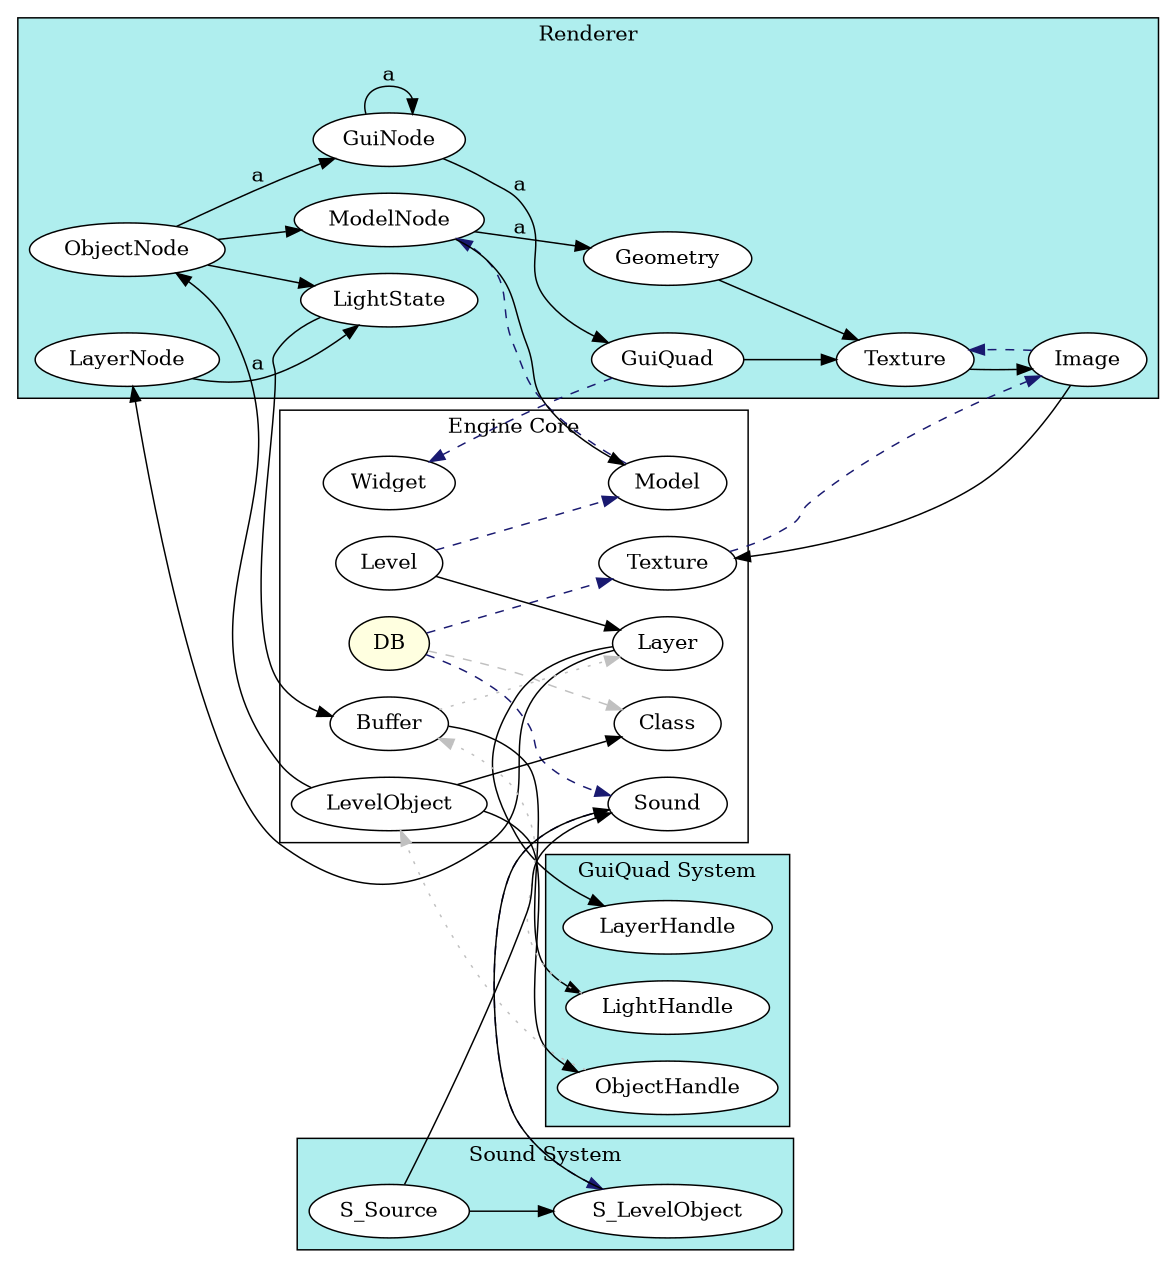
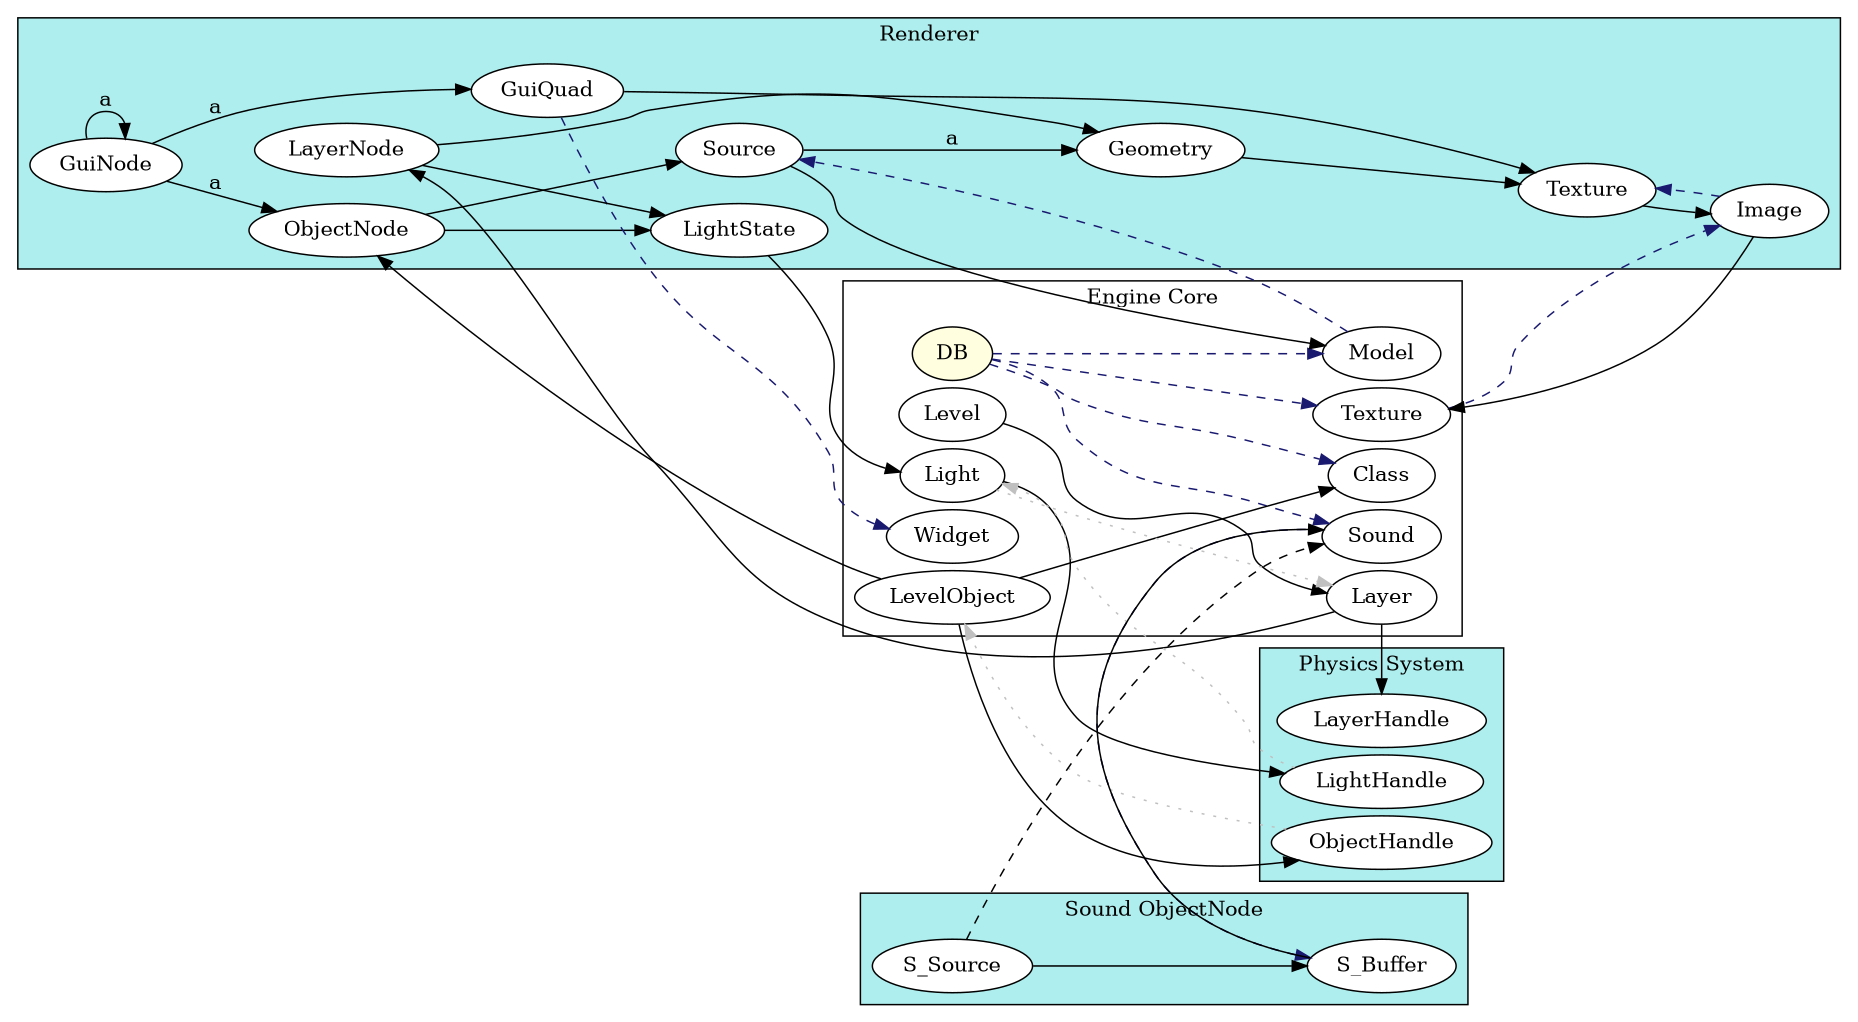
none -> (695, 104)
(248, 193) -> (215, 194)
(389, 220) -> (739, 150)
(519, 526) -> (1150, 354)
(519, 674) -> (1151, 422)
(389, 724) -> (952, 476)
(668, 872) -> (1382, 665)
(482, 1021) -> (1108, 715)
(545, 1155) -> (1164, 910)
(668, 1211) -> (1382, 966)
